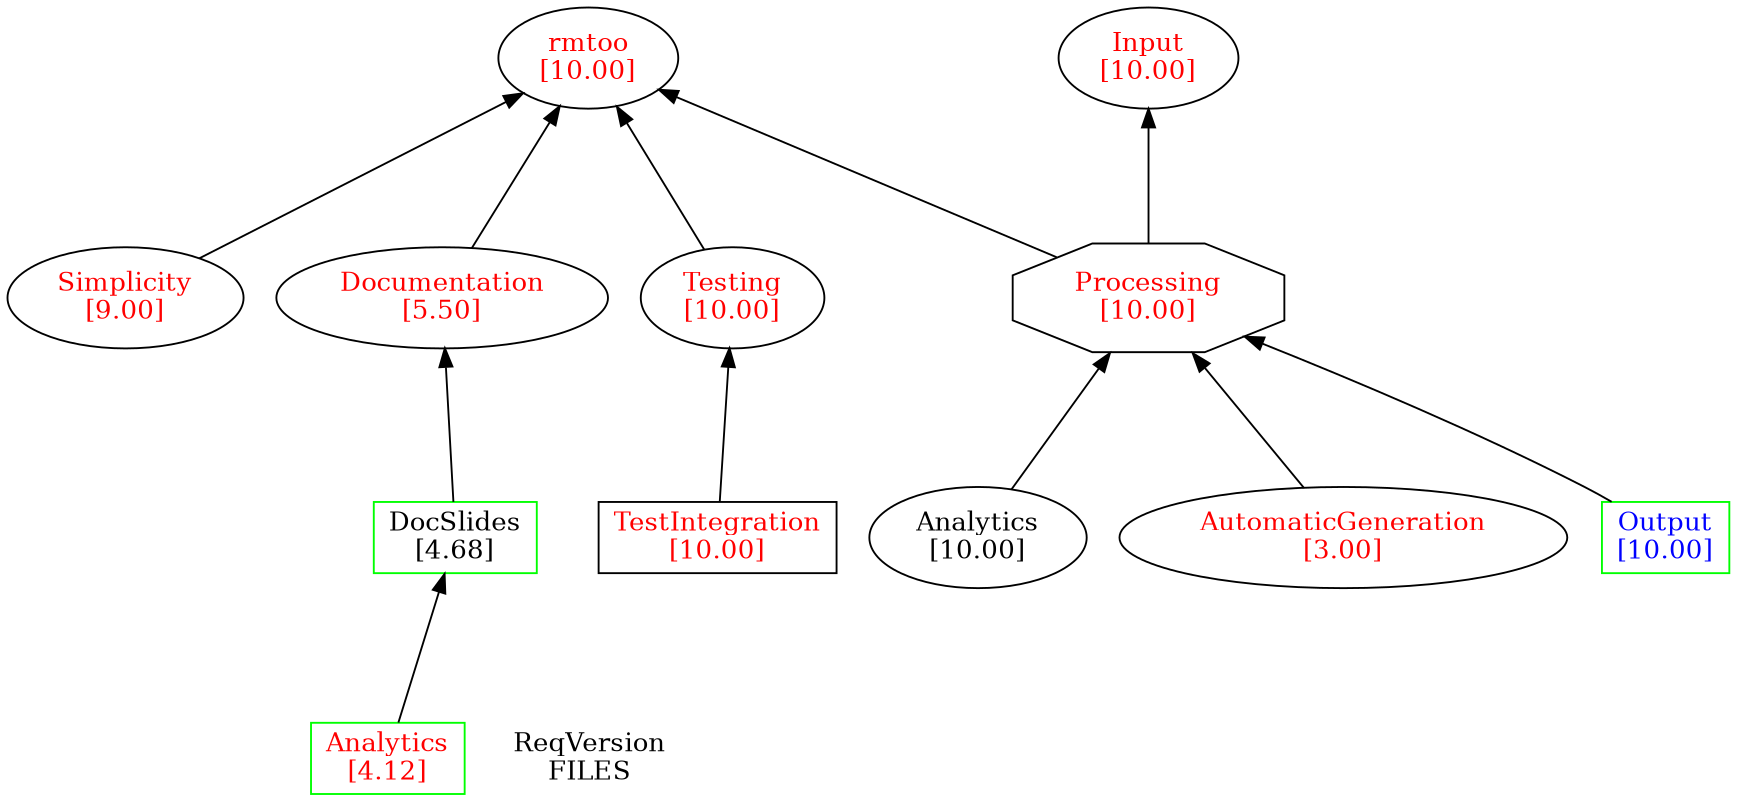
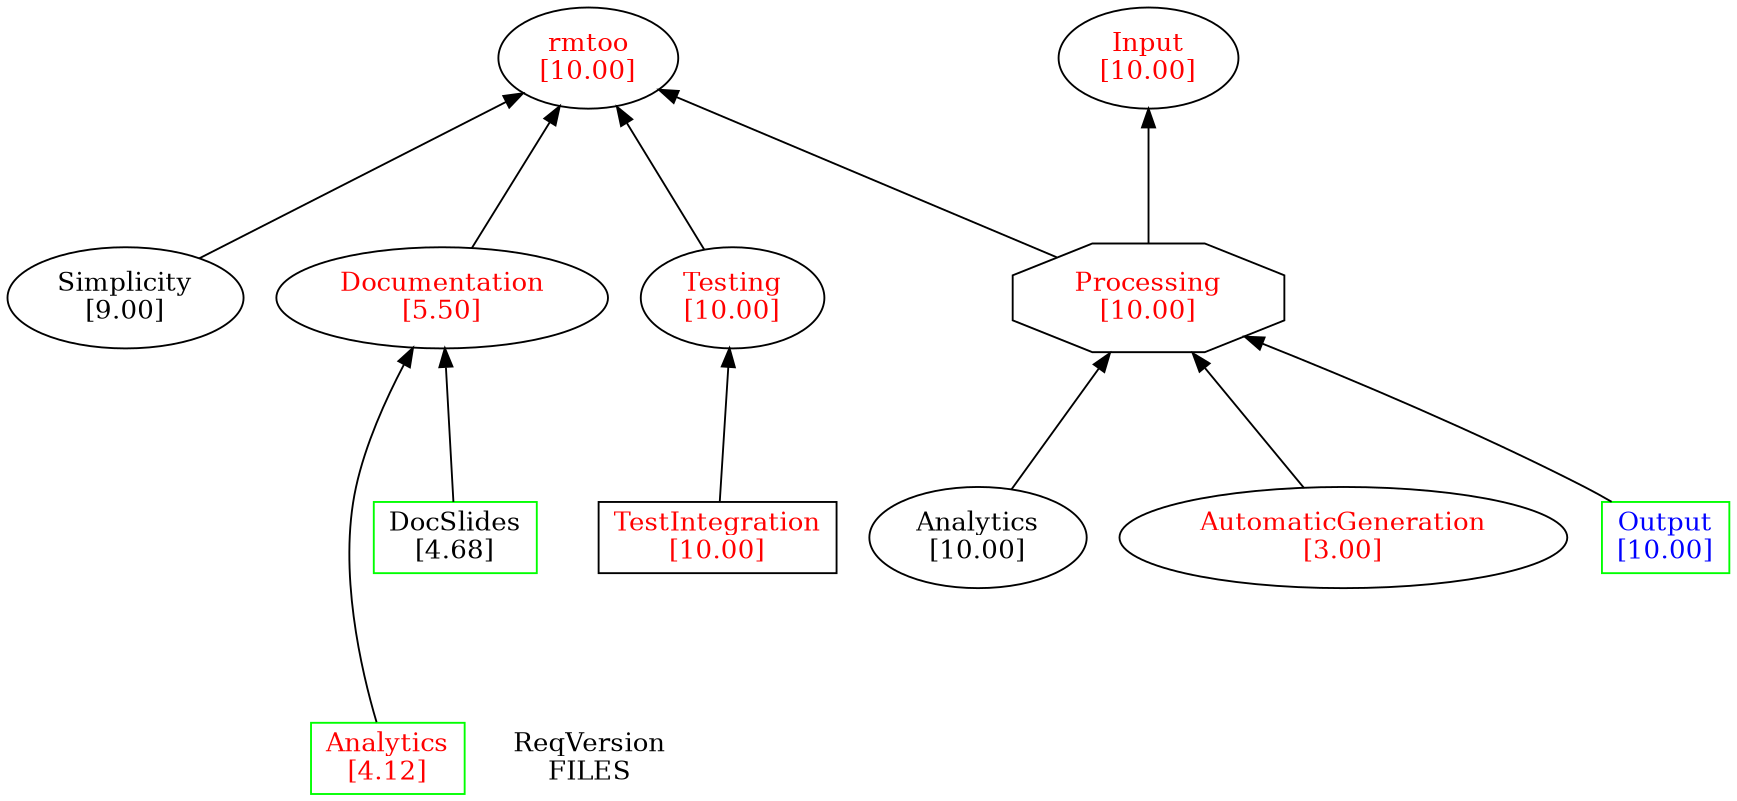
(126, 298) -> (126, 298)
(419, 657) -> (350, 540)
